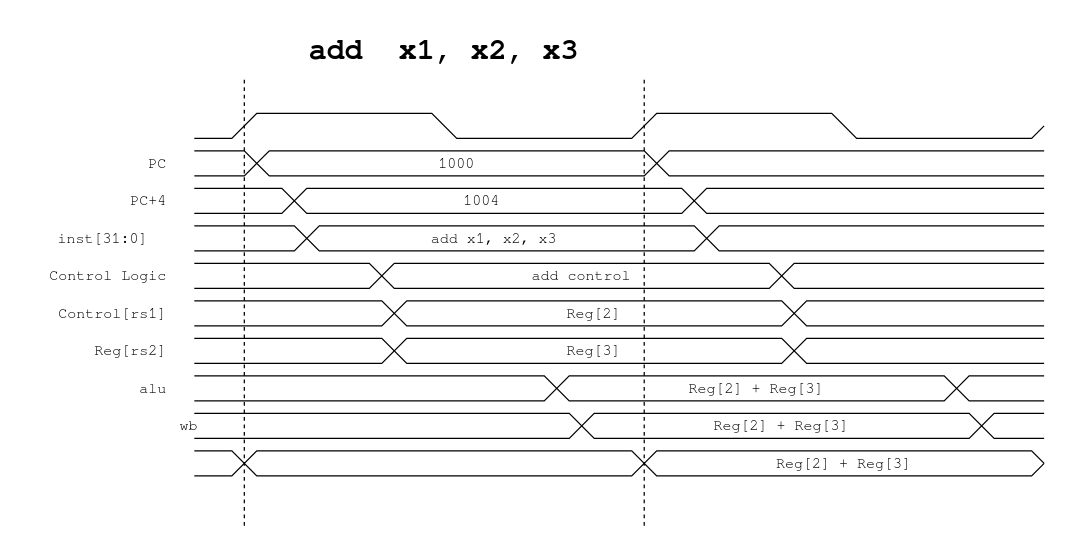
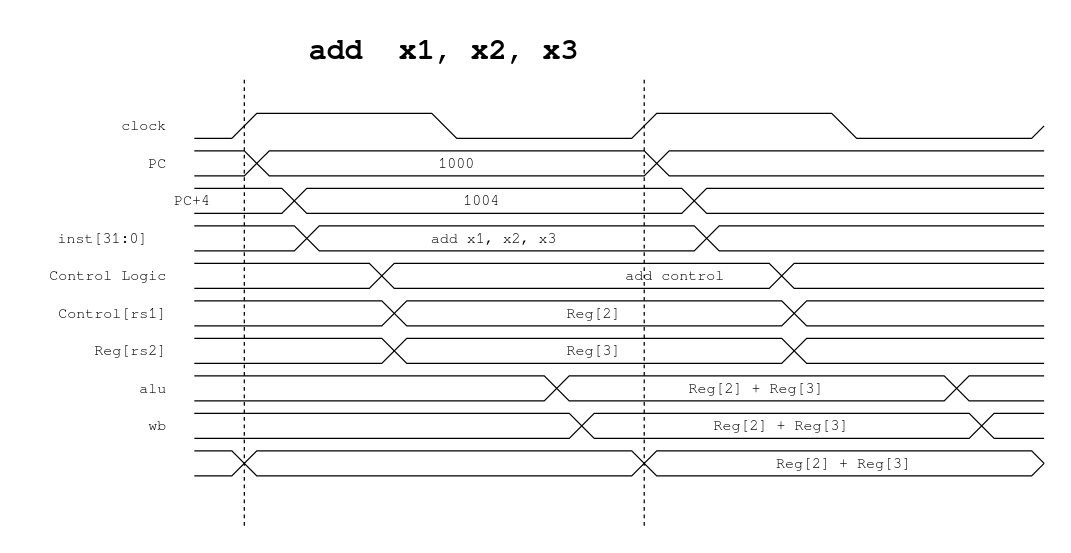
none -> (107, 126)
(107, 201) -> (151, 201)
(582, 276) -> (676, 276)
(138, 426) -> (107, 426)
